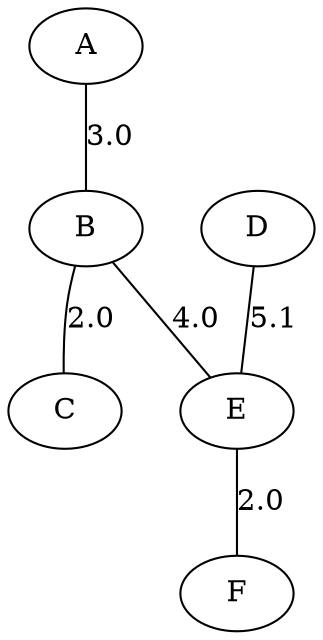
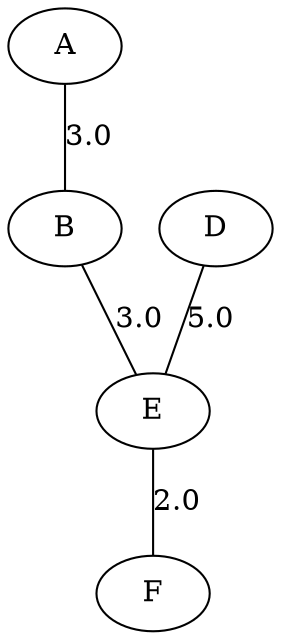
(196, 320) -> (139, 320)
(274, 320) -> (211, 320)
(65, 411) -> none
